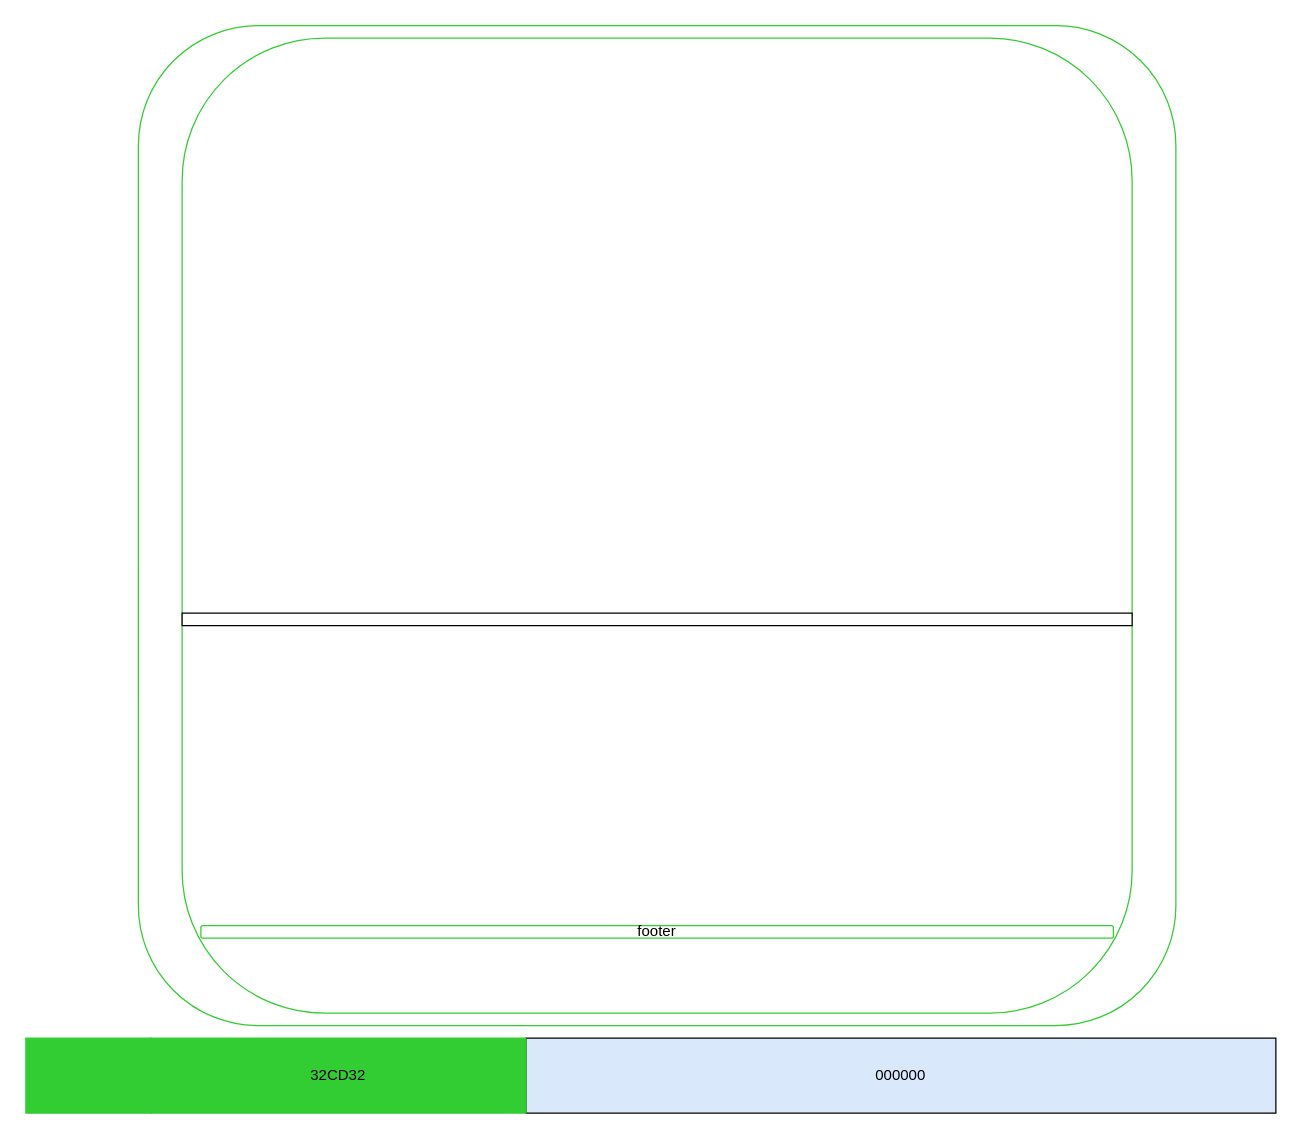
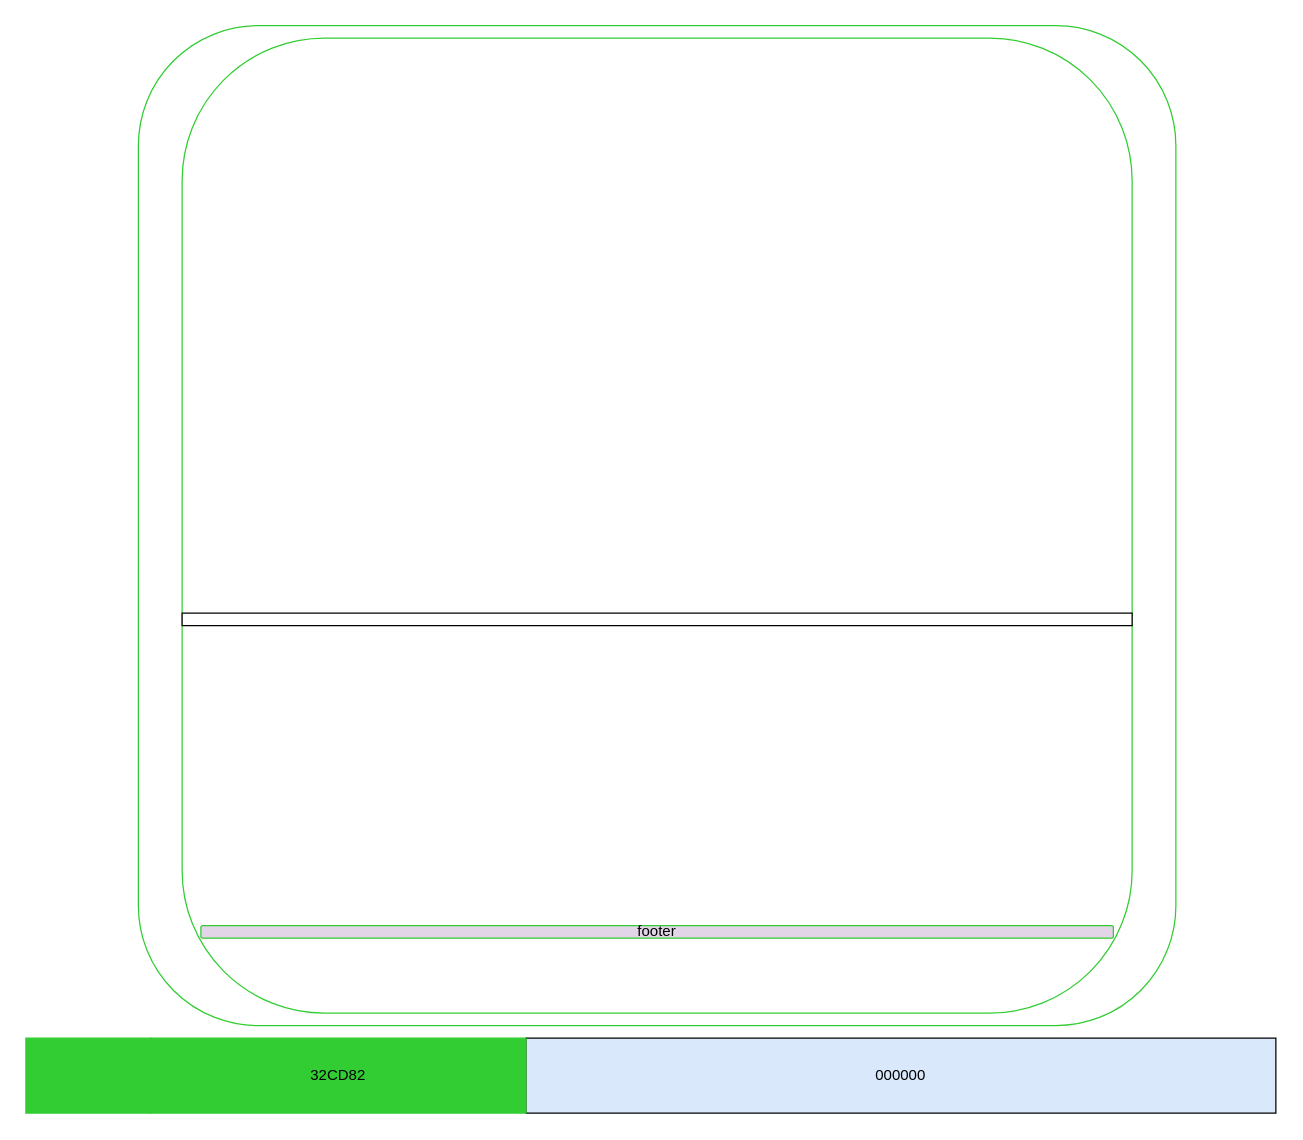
(657, 932) -> (657, 932)
(338, 1076) -> (338, 1076)
